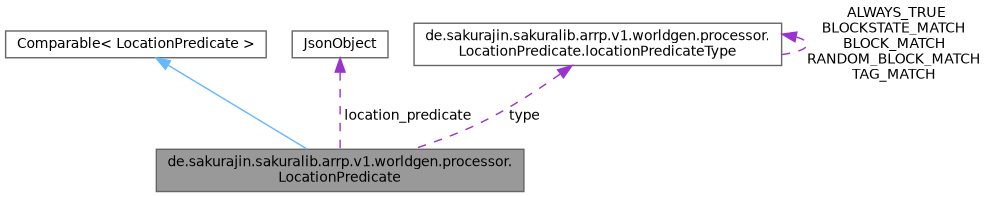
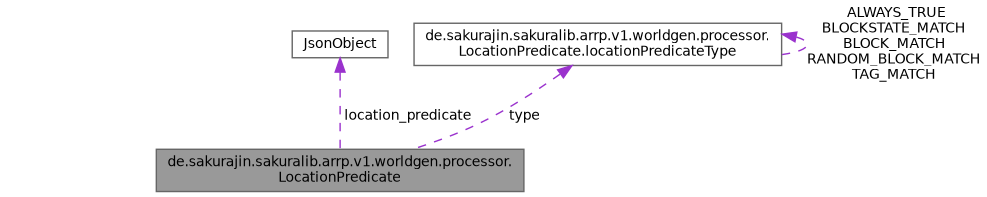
(136, 44) -> none
